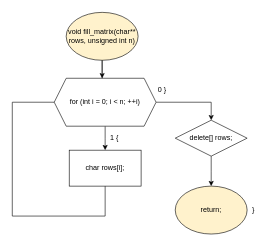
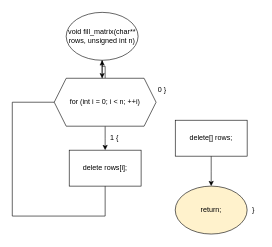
(102, 36) -> (102, 36)
(210, 102) -> (105, 67)
(212, 138) -> (212, 138)
(105, 168) -> (105, 168)
